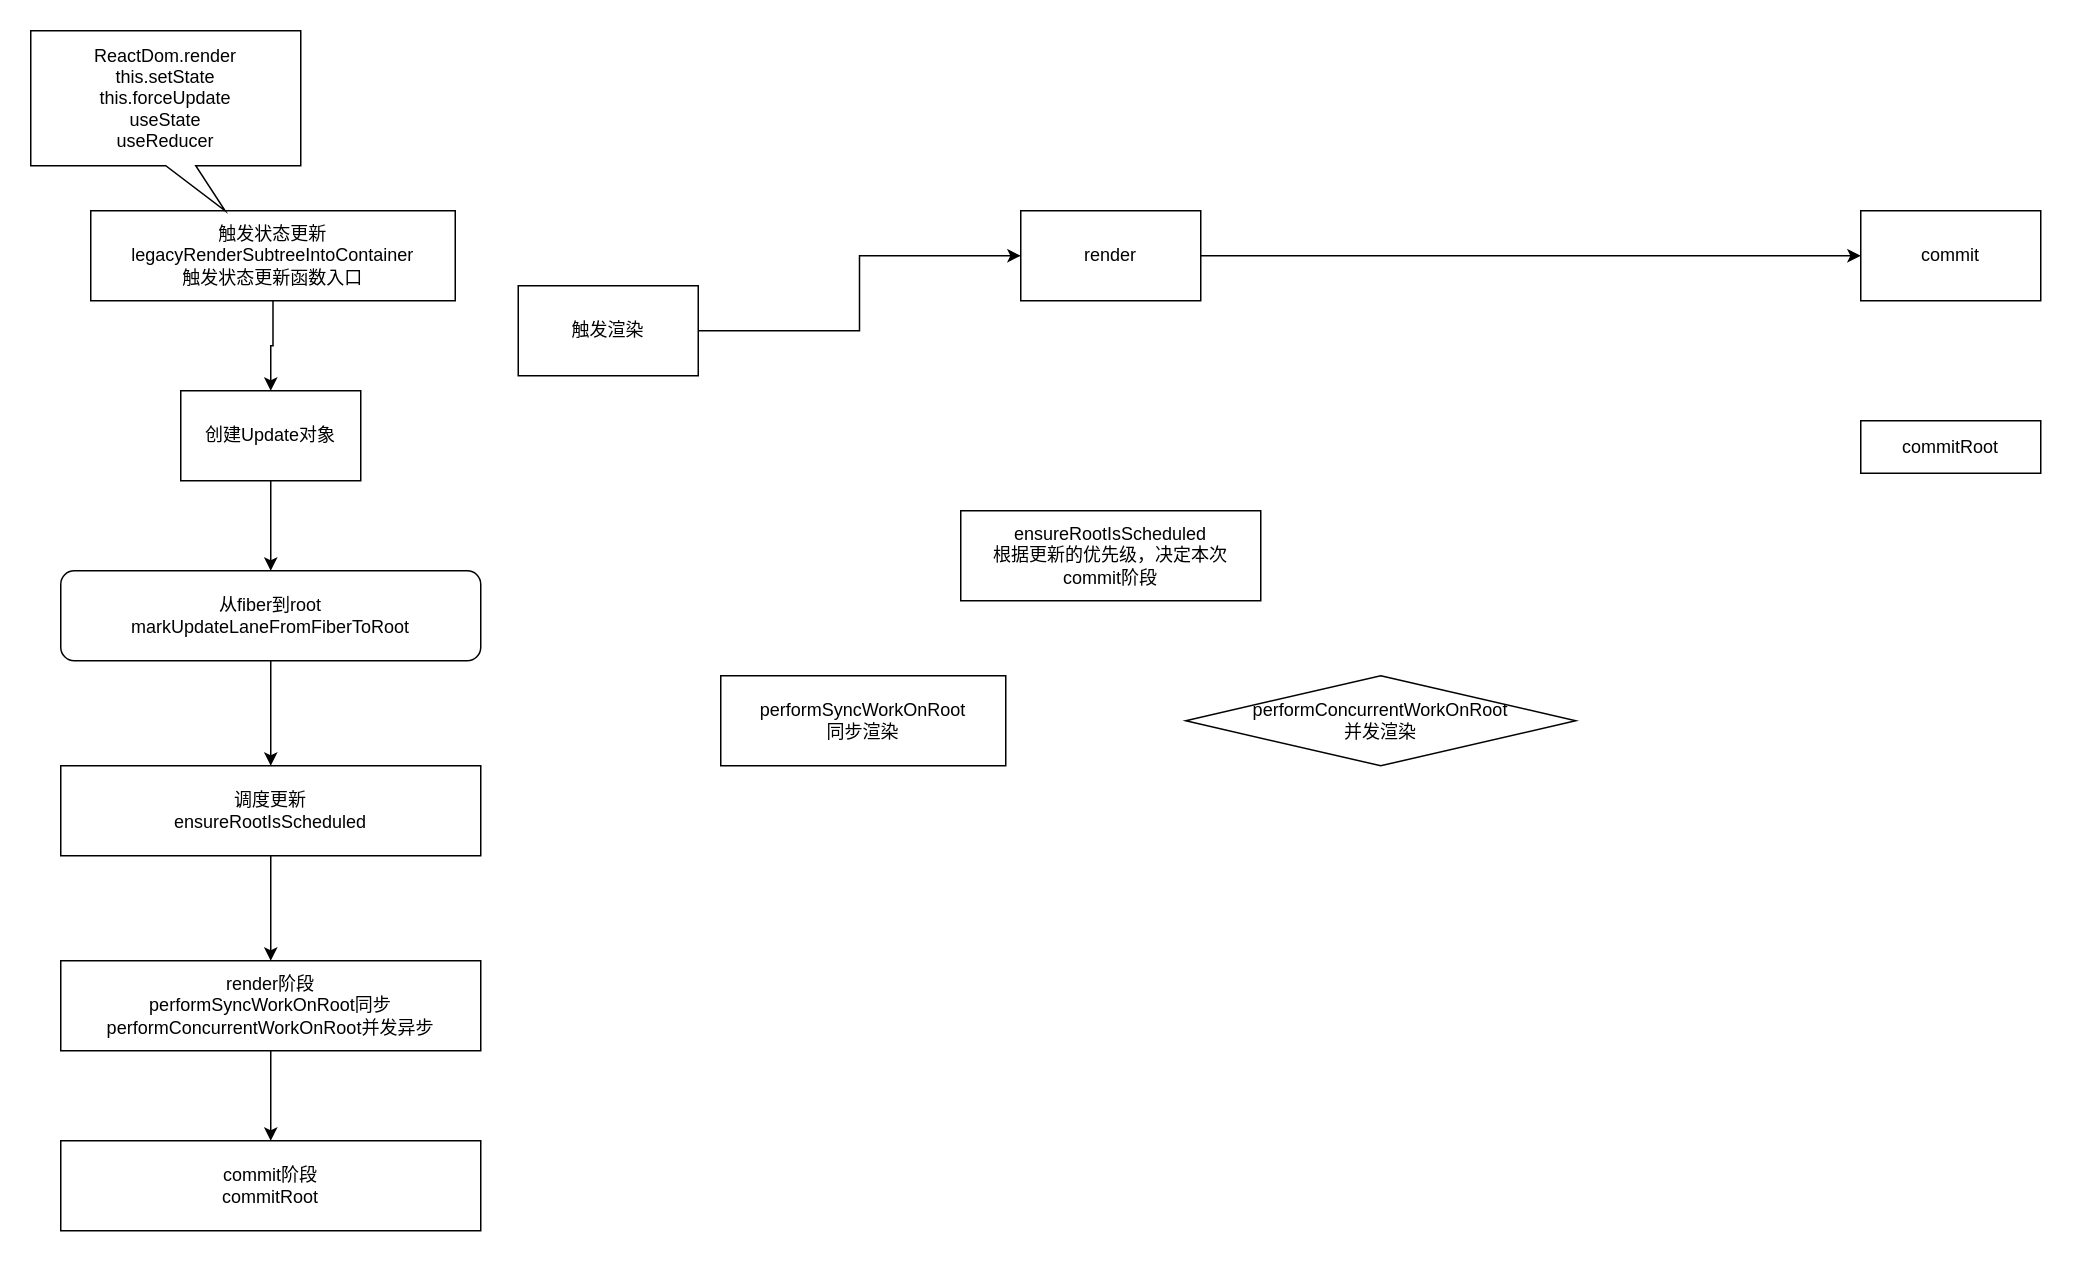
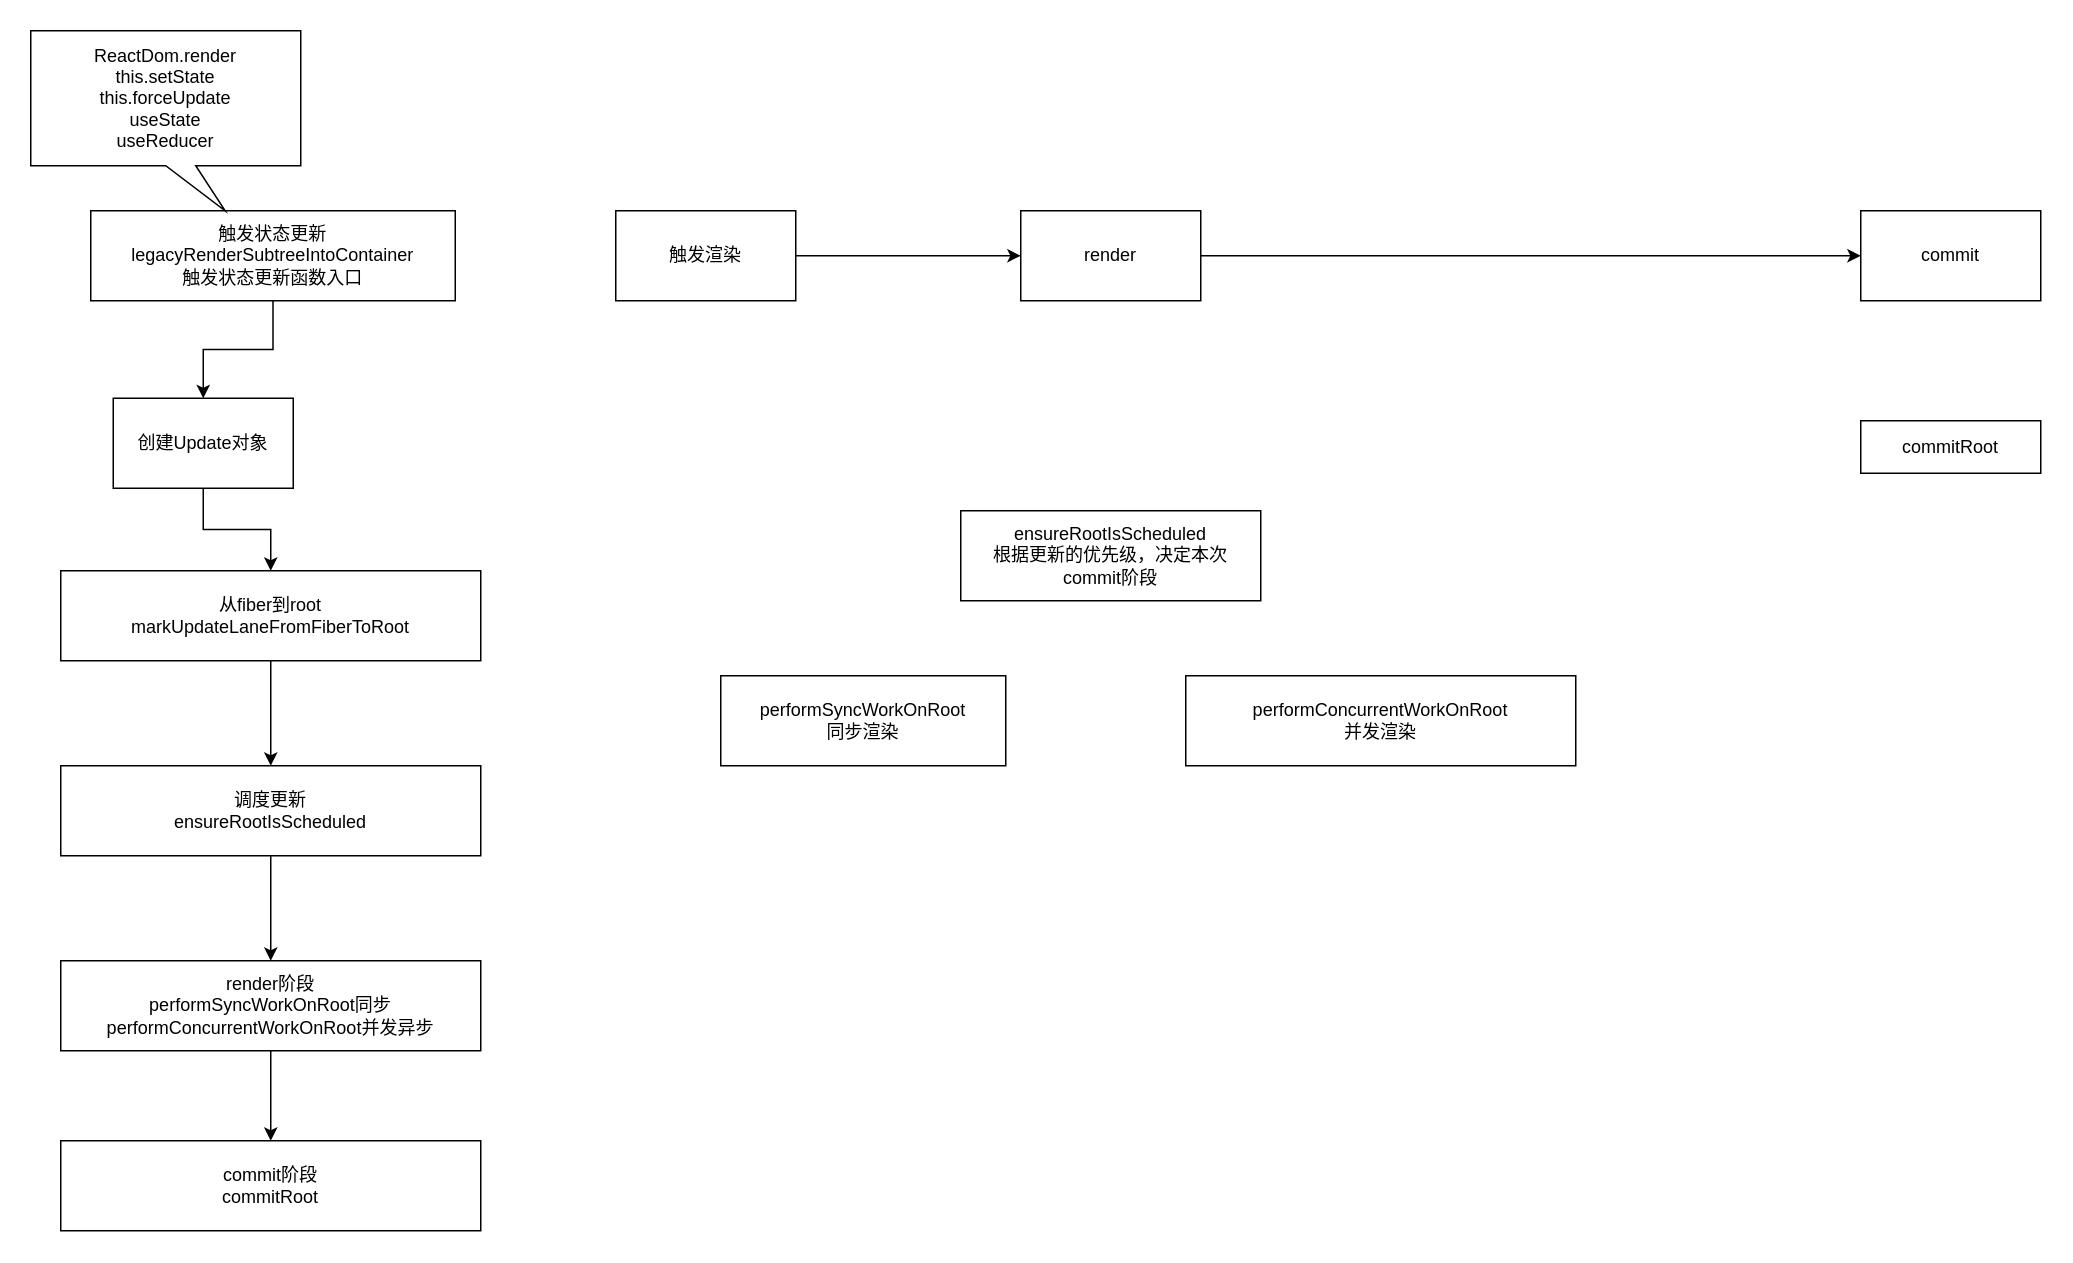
(608, 331) -> (706, 256)
(271, 436) -> (203, 443)
(271, 616) -> (271, 616)
(1381, 721) -> (1381, 721)
